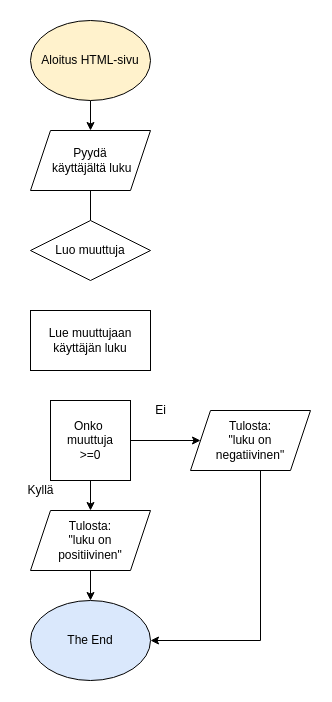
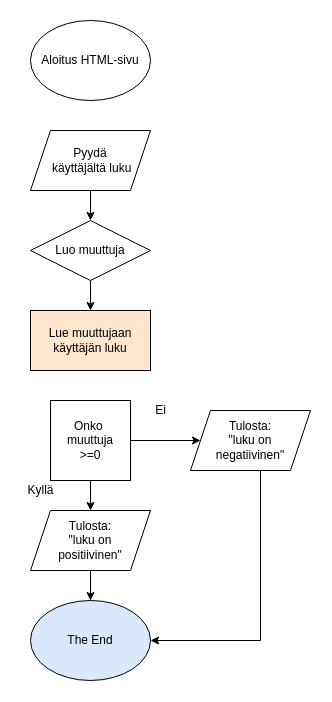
(91, 61) -> (91, 61)
(91, 120) -> none
(91, 215) -> (91, 212)
none -> (91, 300)
(91, 341) -> (91, 341)
